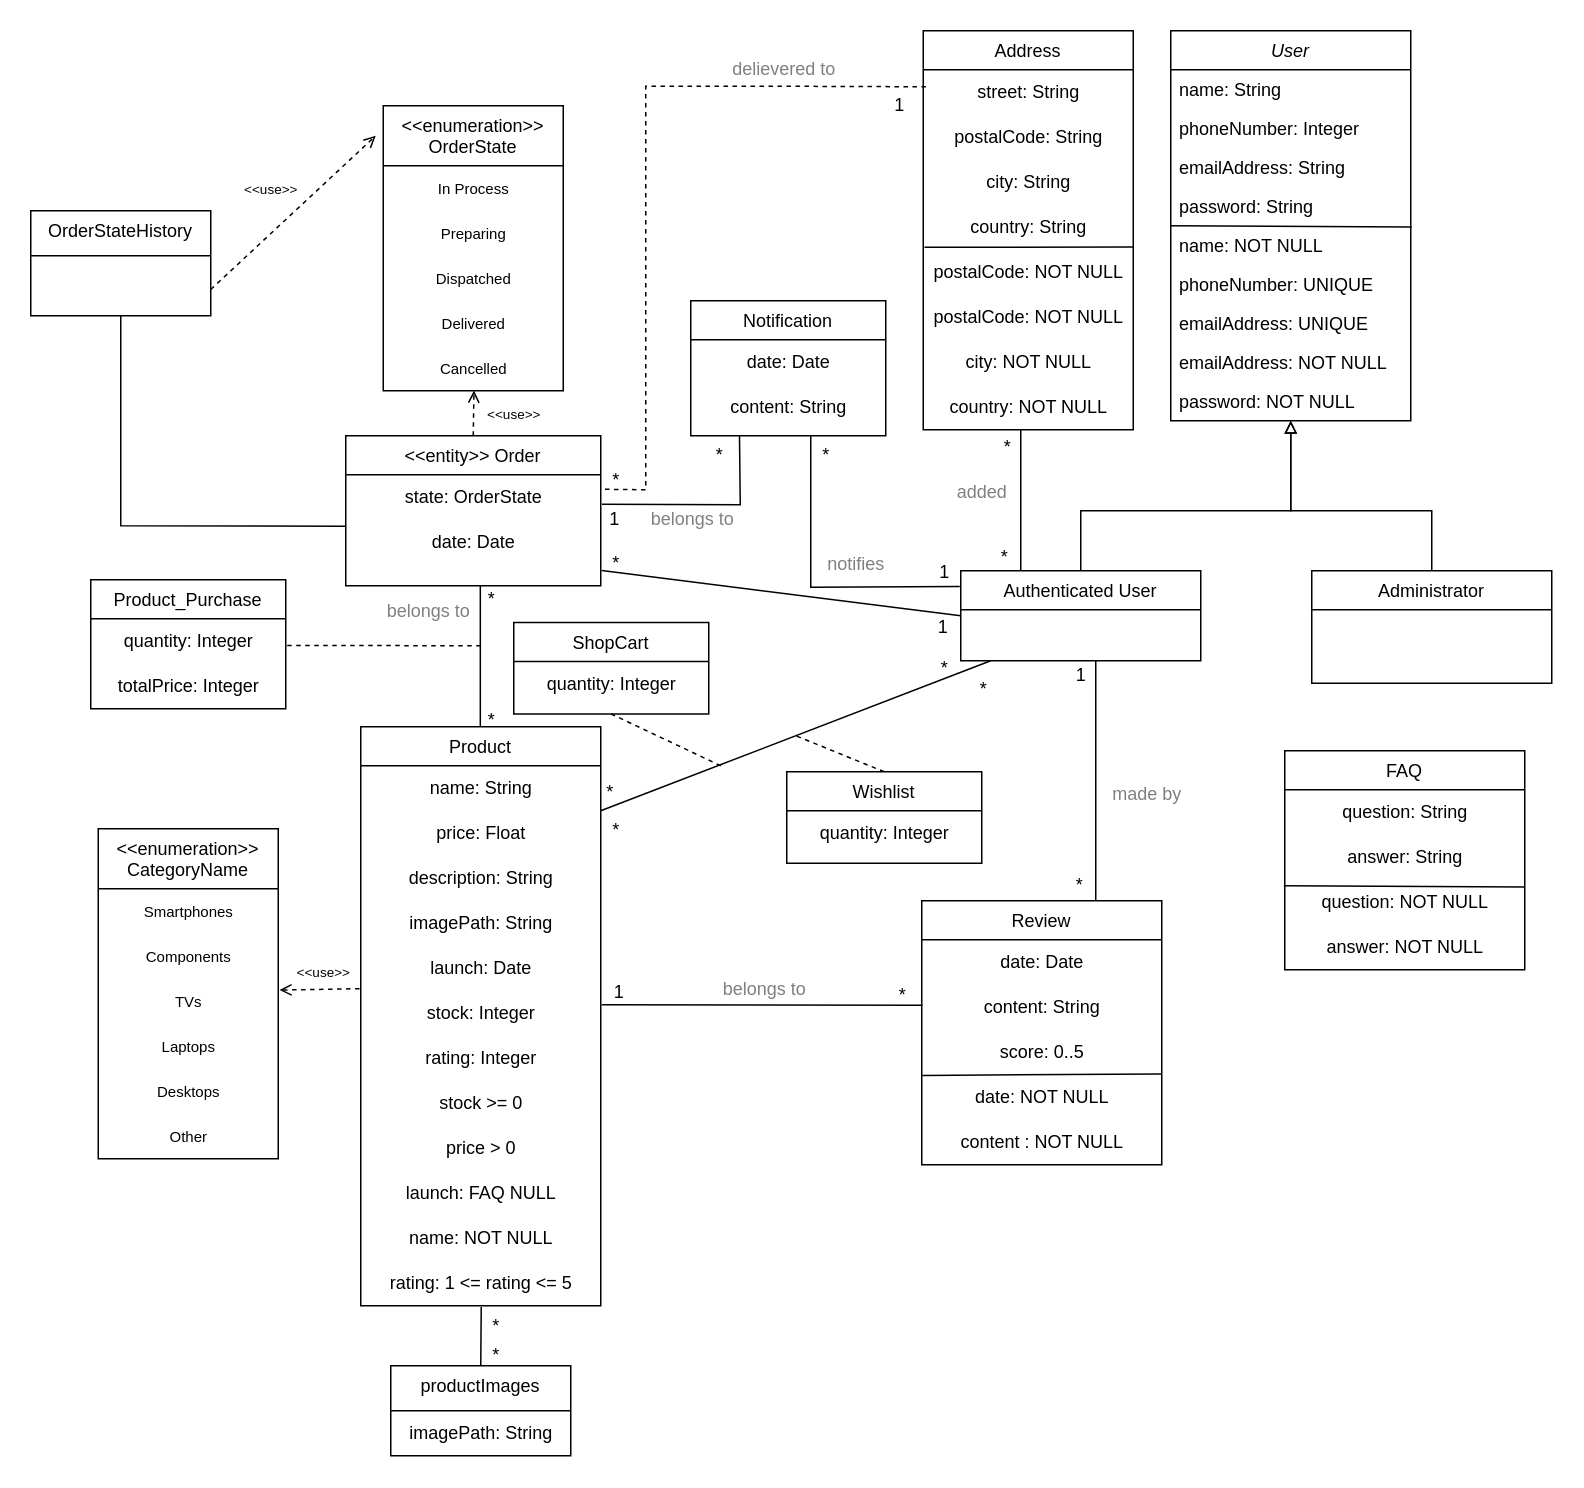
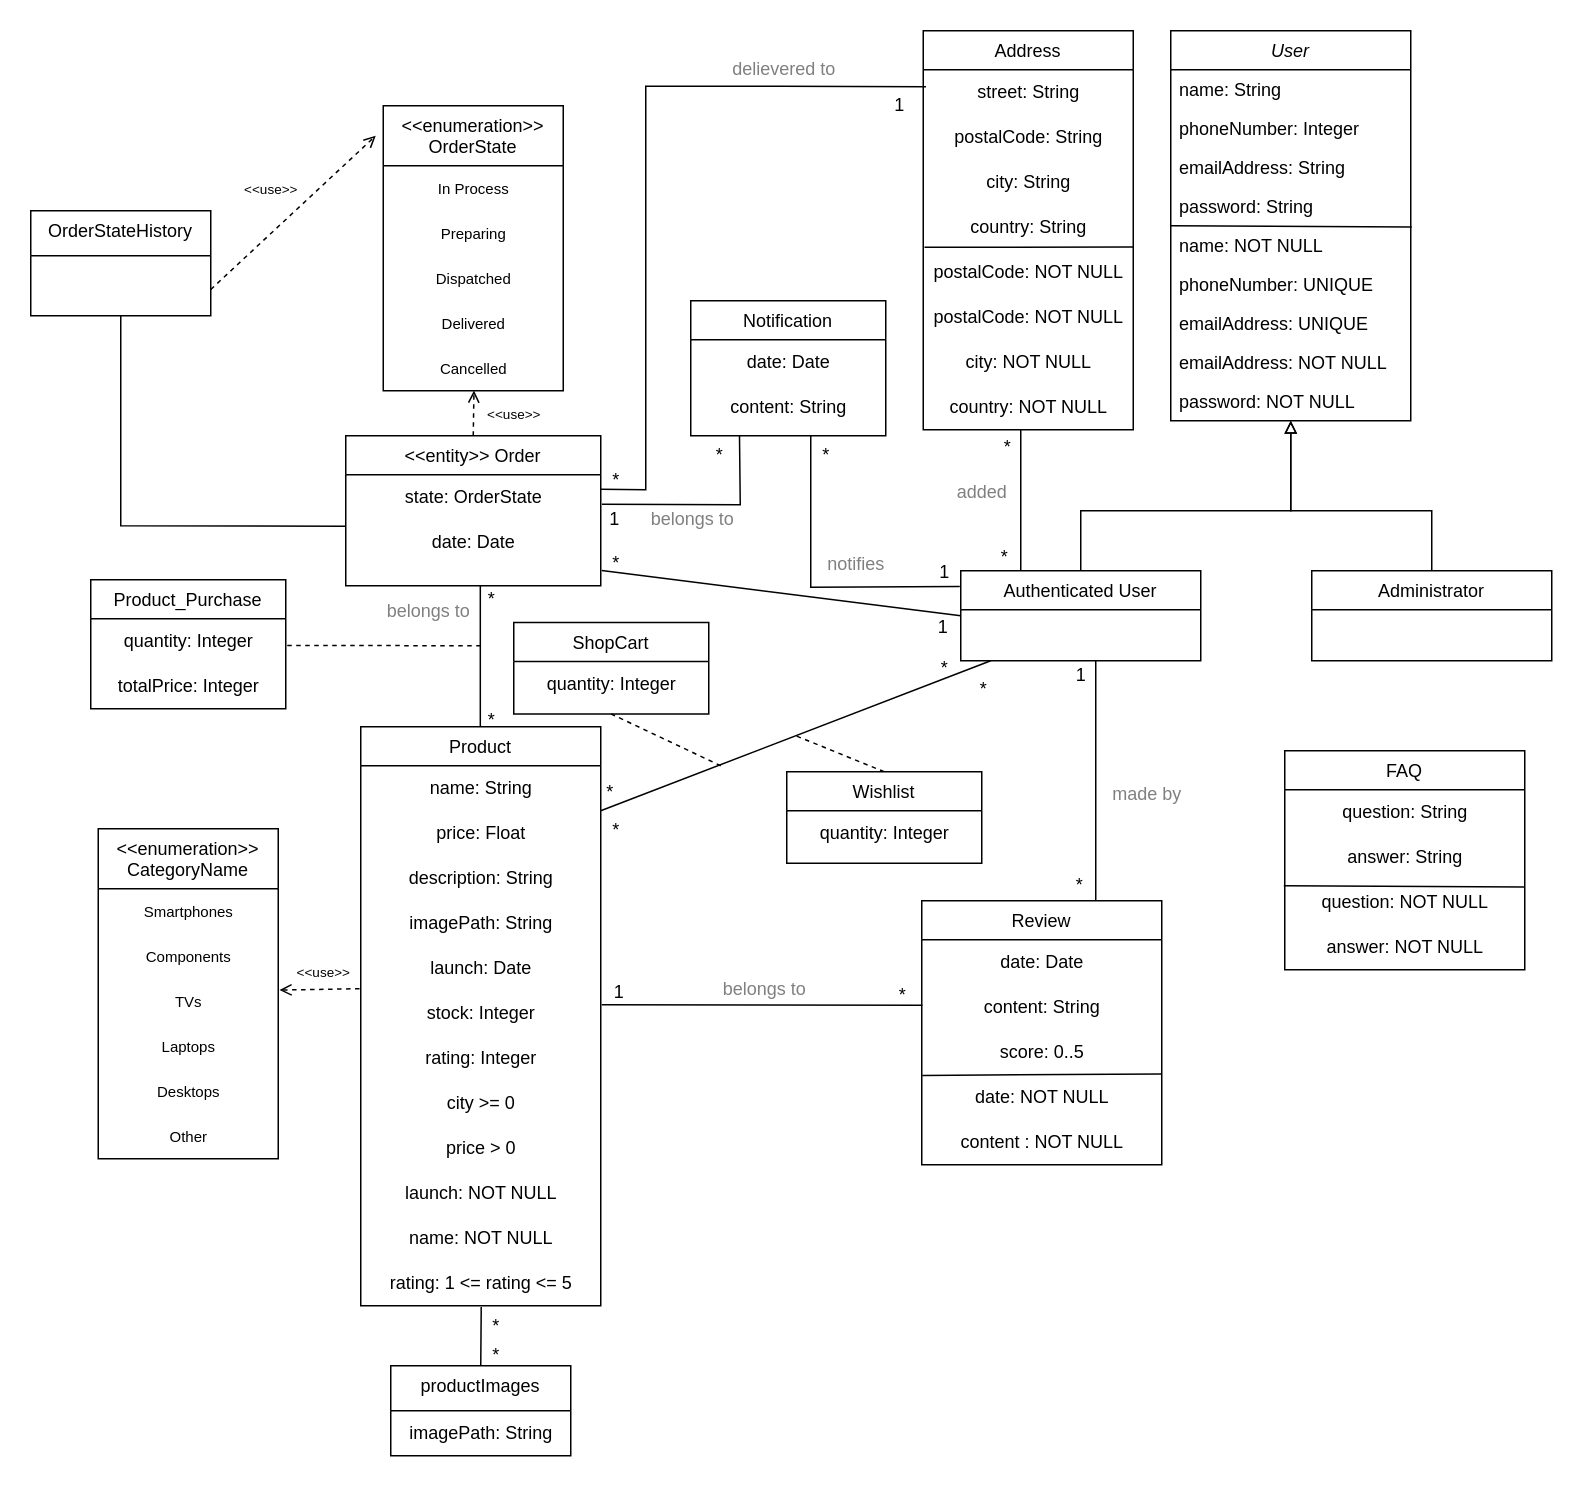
(646, 171) -> (646, 171)
(1432, 627) -> (1432, 616)
(482, 1103) -> (482, 1103)
(482, 1193) -> (482, 1193)
